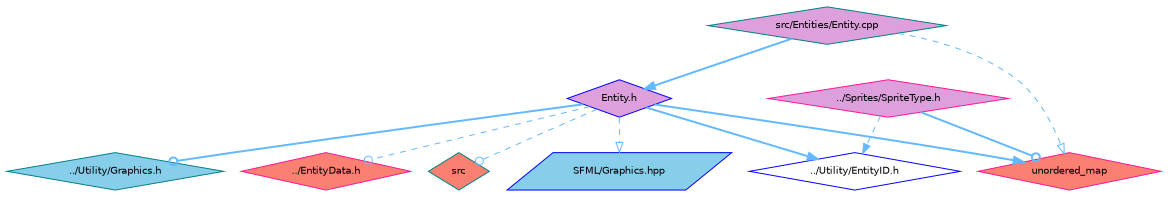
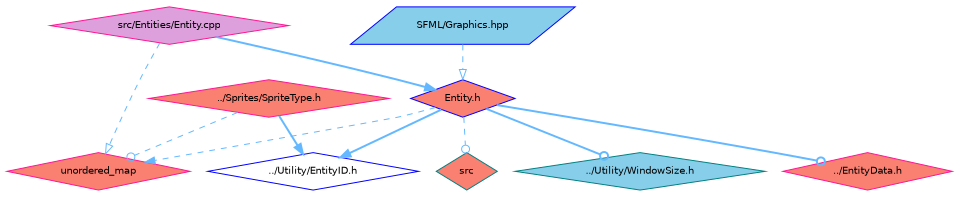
(827, 26) -> (169, 26)
(619, 98) -> (463, 98)
(888, 98) -> (269, 98)
(619, 130) -> (463, 57)
(874, 130) -> (288, 131)
(834, 131) -> (303, 134)
(481, 133) -> (657, 132)
(977, 134) -> (186, 134)
(115, 171) -> (640, 171)
